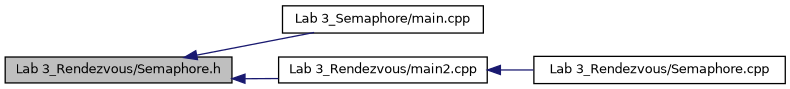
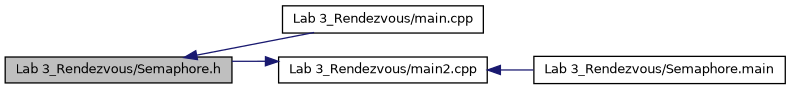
(383, 19) -> (383, 19)
(660, 70) -> (660, 70)
(262, 79) -> (249, 61)
